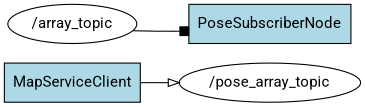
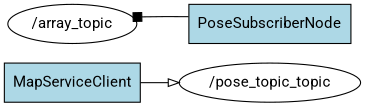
(155, 31) -> (166, 17)
(270, 83) -> (270, 83)
